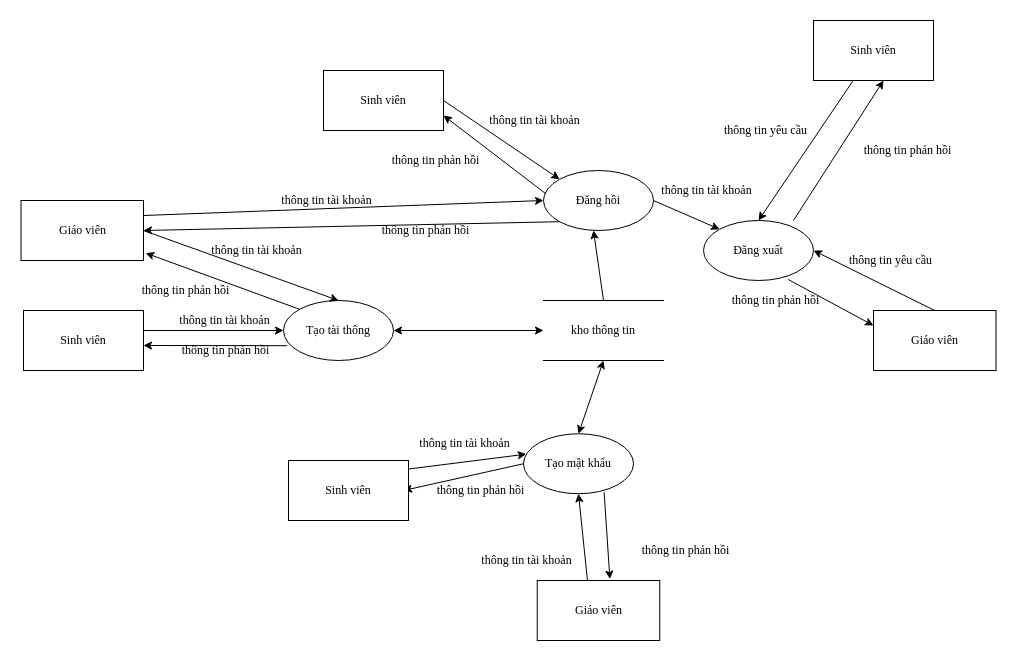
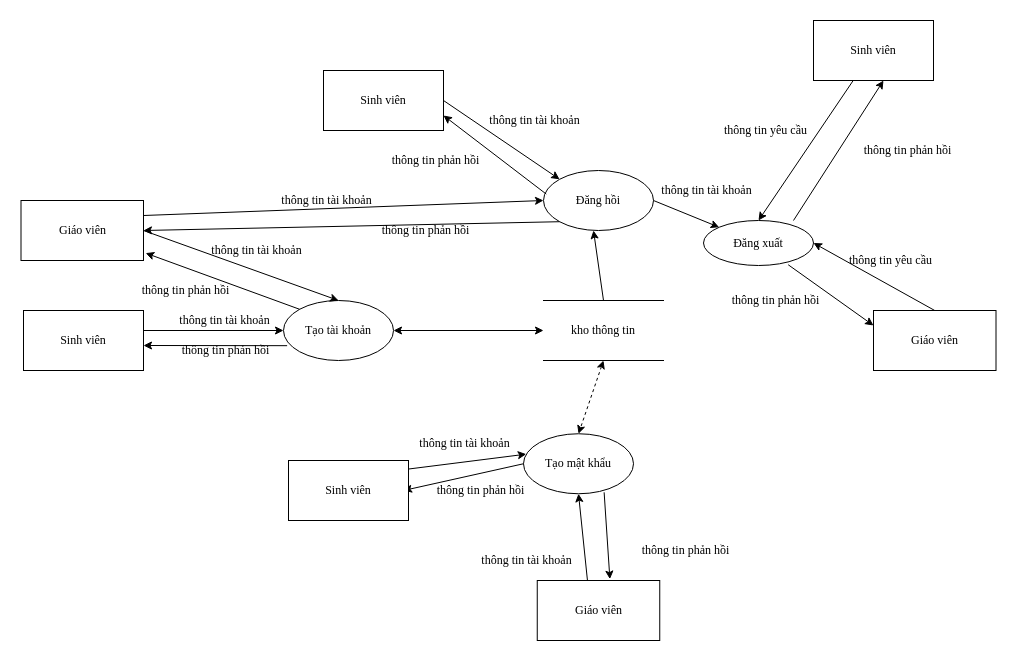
(759, 251) -> (759, 243)
(339, 331) -> (339, 331)
(592, 395) -> (592, 395)
